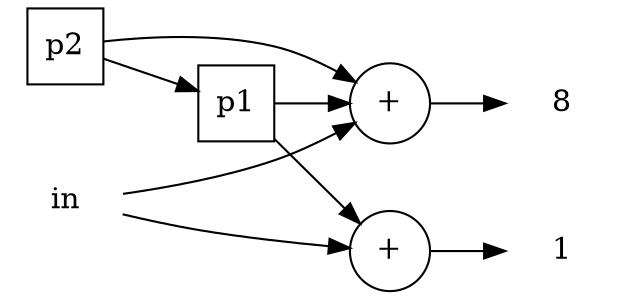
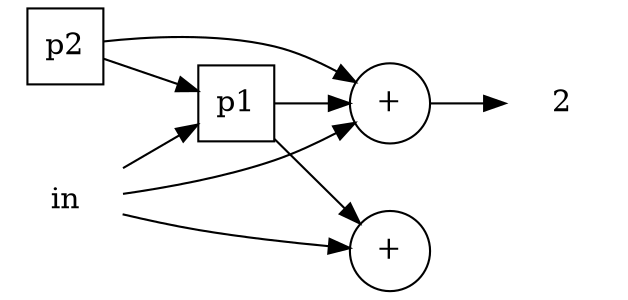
(563, 103) -> (563, 103)
none -> (151, 152)
(563, 251) -> none
